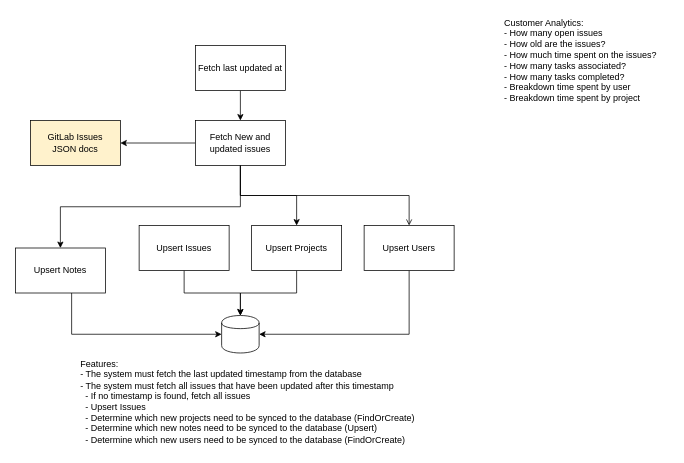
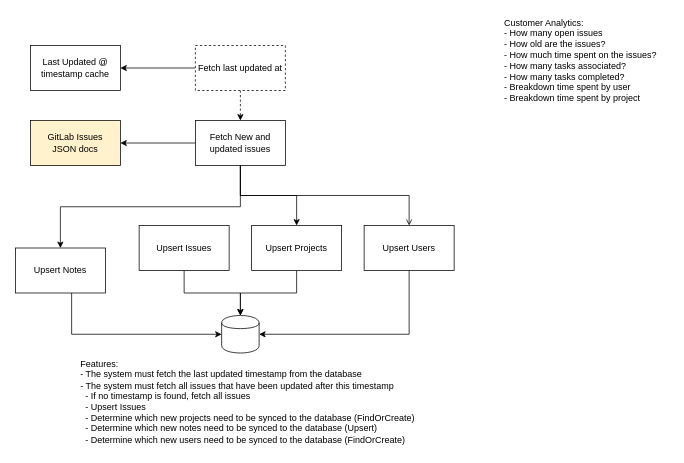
none -> (75, 68)
none -> (127, 68)
(240, 68) -> (240, 68)
(240, 101) -> (240, 101)
